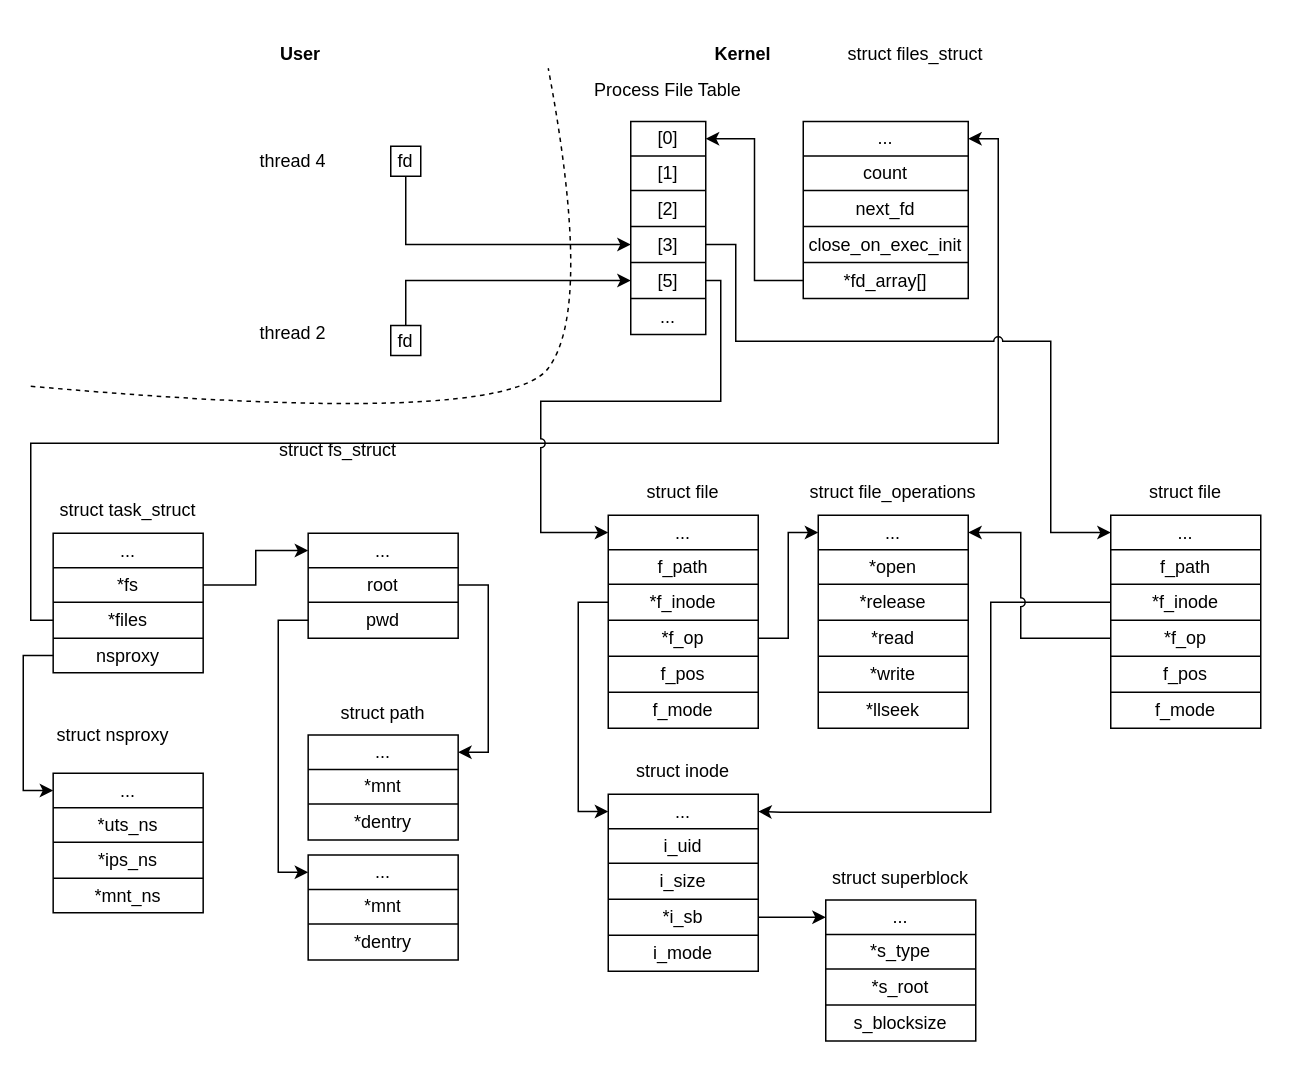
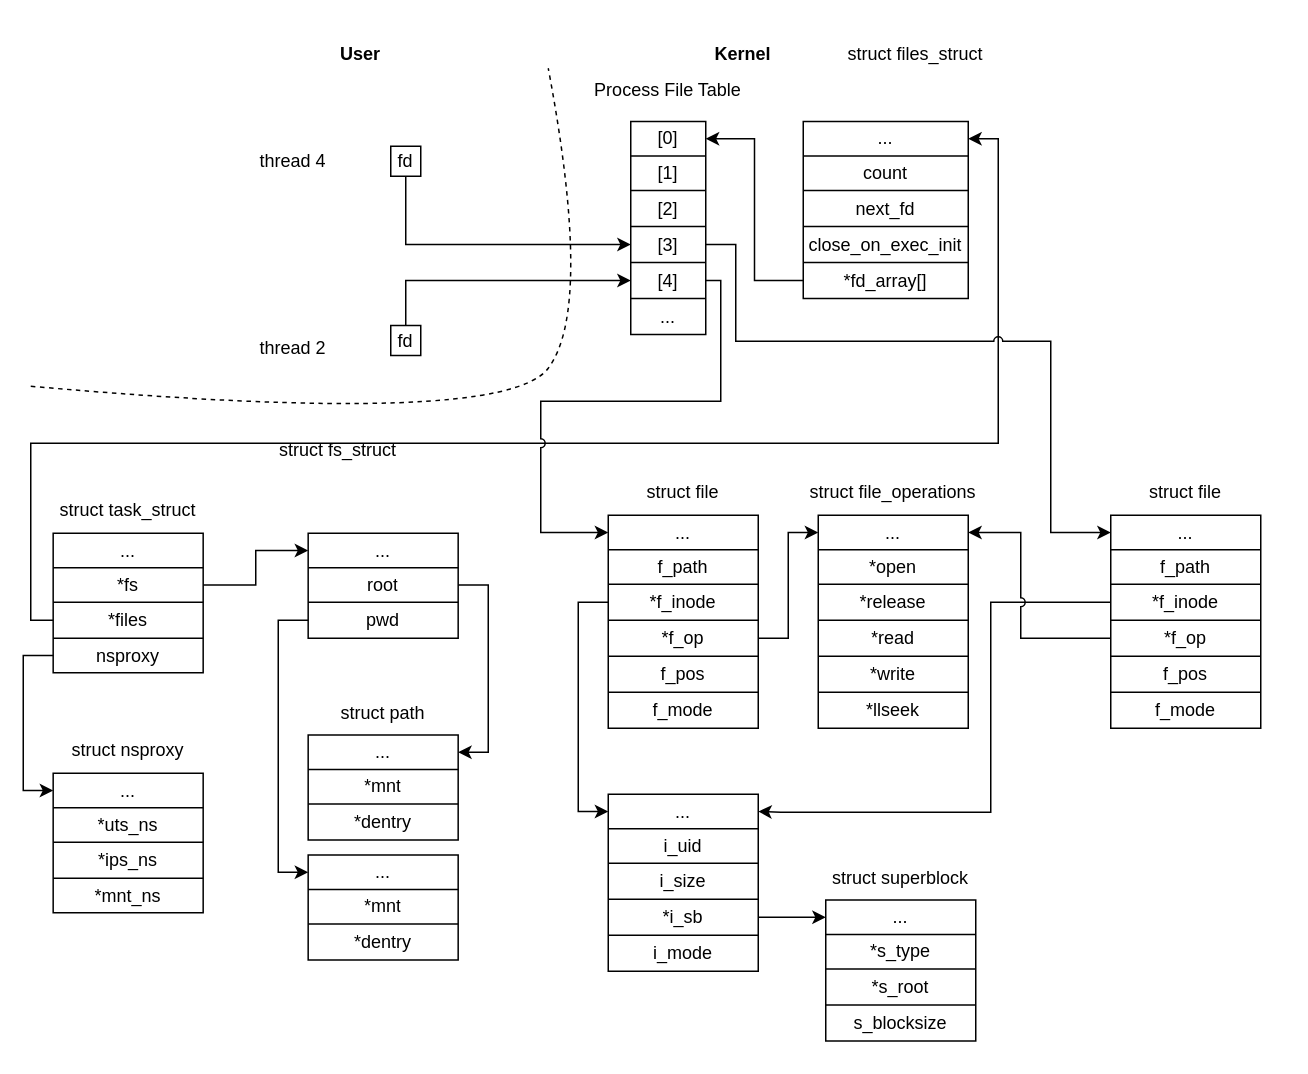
(301, 54) -> (361, 54)
(668, 281) -> (668, 281)
(293, 333) -> (293, 348)
(113, 736) -> (128, 751)
(683, 772) -> none
